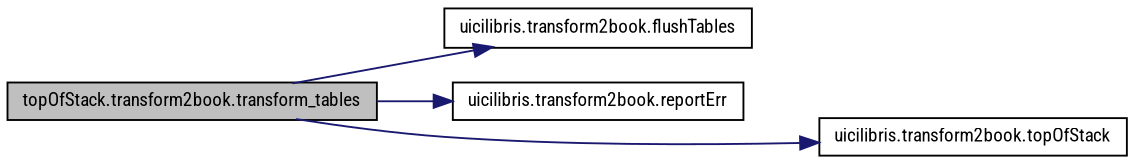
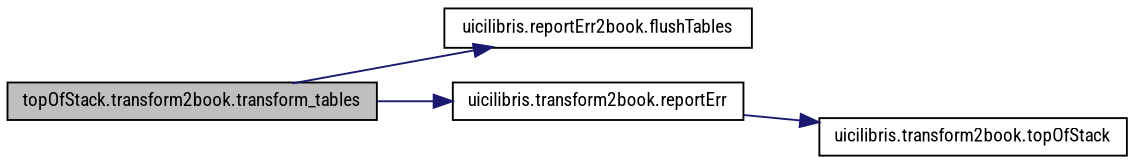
(598, 28) -> (598, 28)
(547, 142) -> (772, 118)
